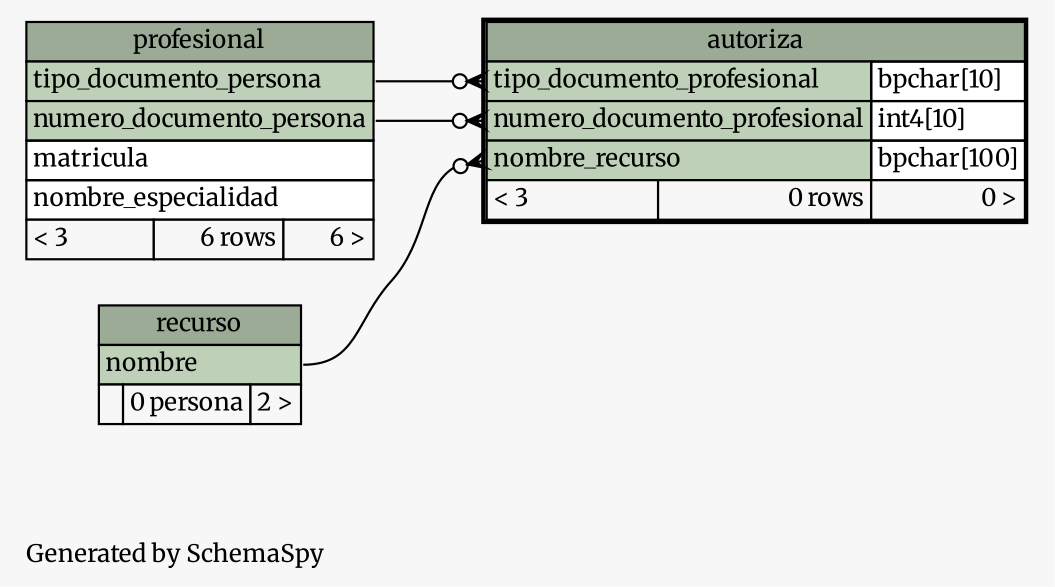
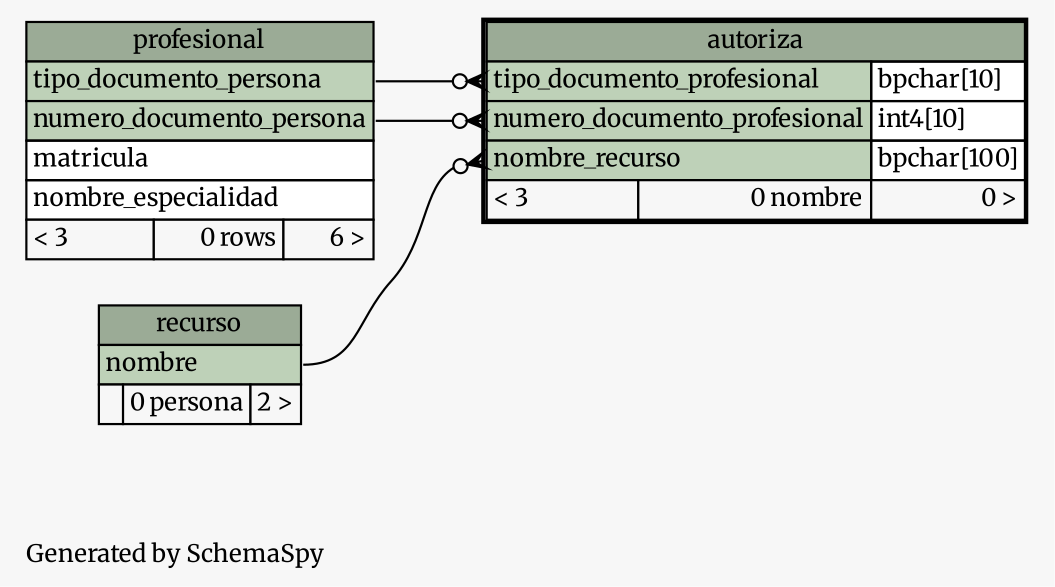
(826, 199) -> (807, 199)
(238, 238) -> (238, 238)
